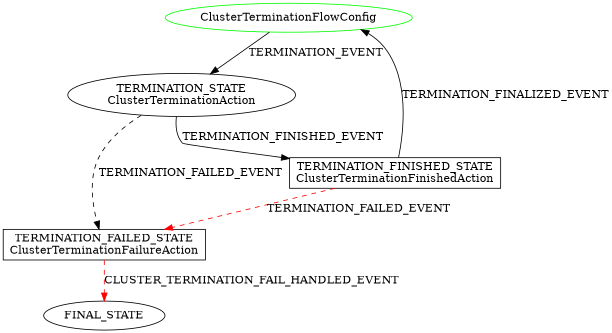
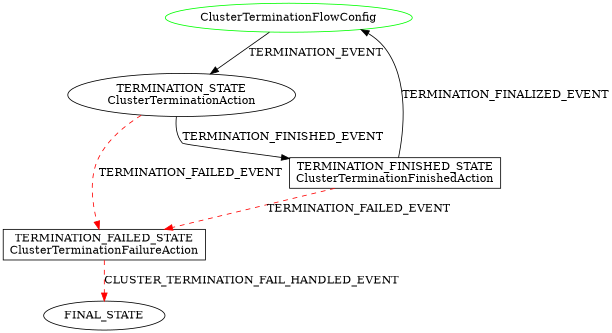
(98, 160) -> (98, 160)
